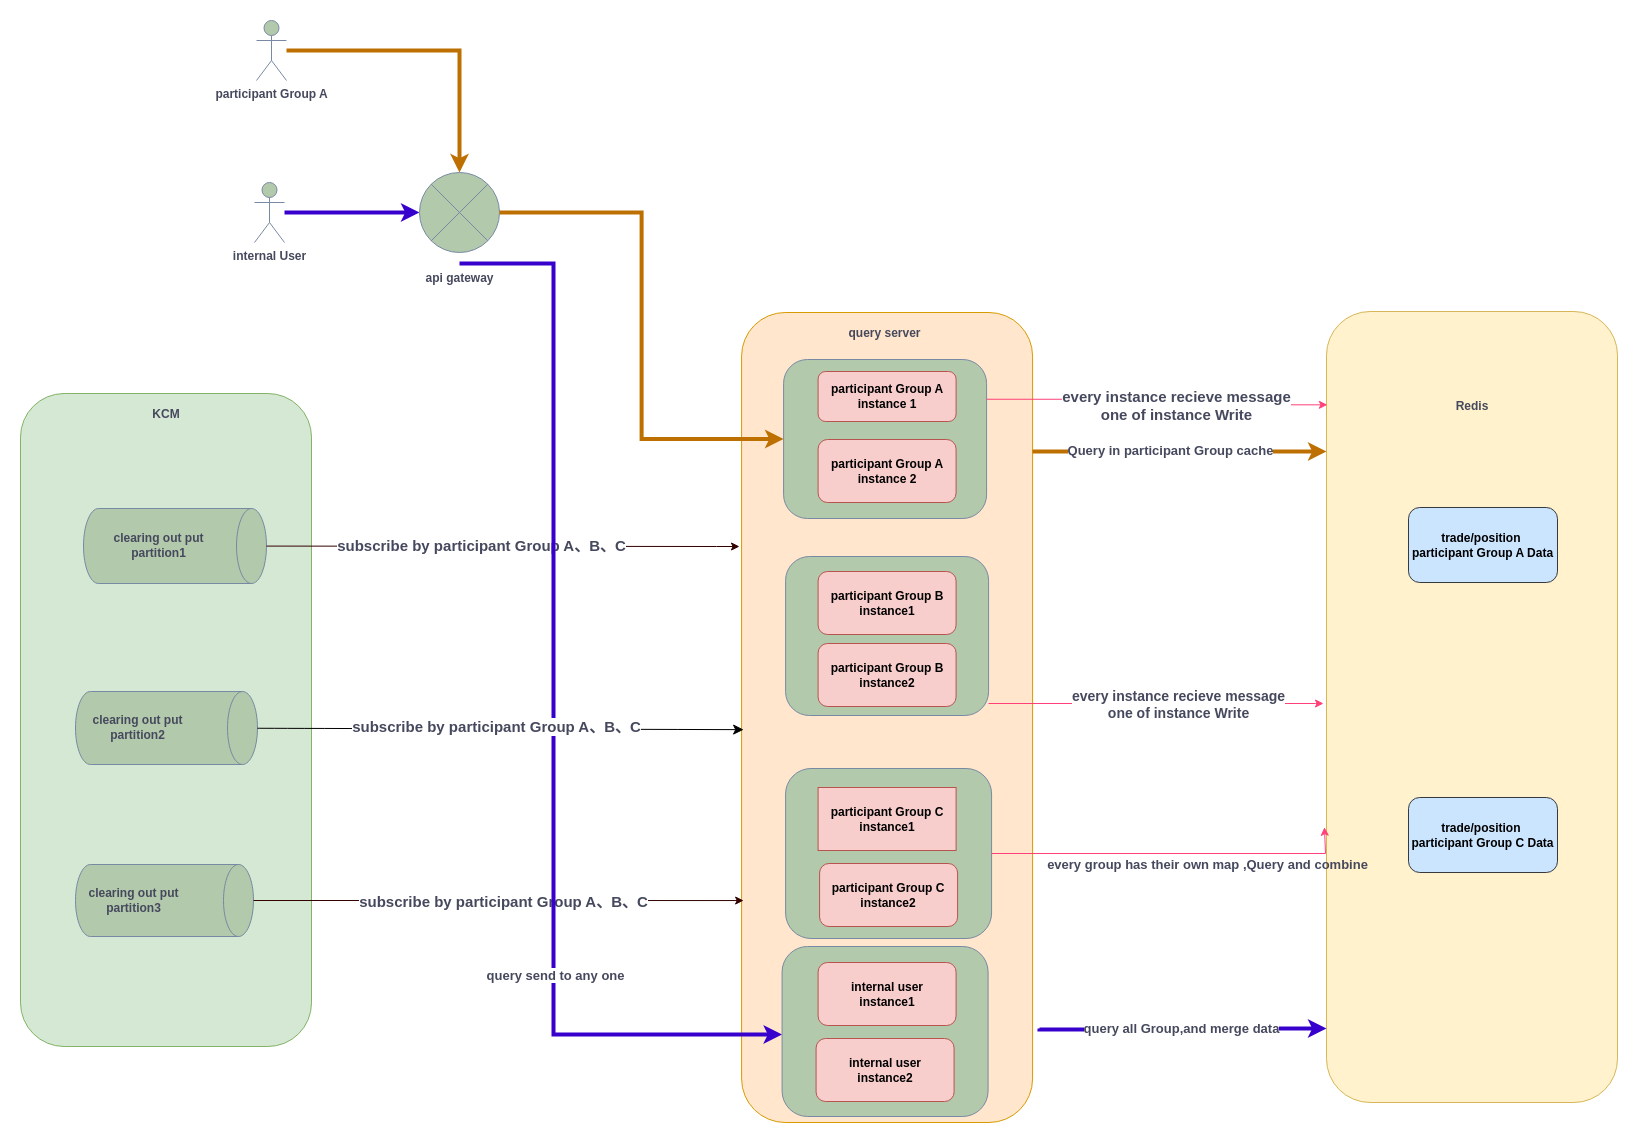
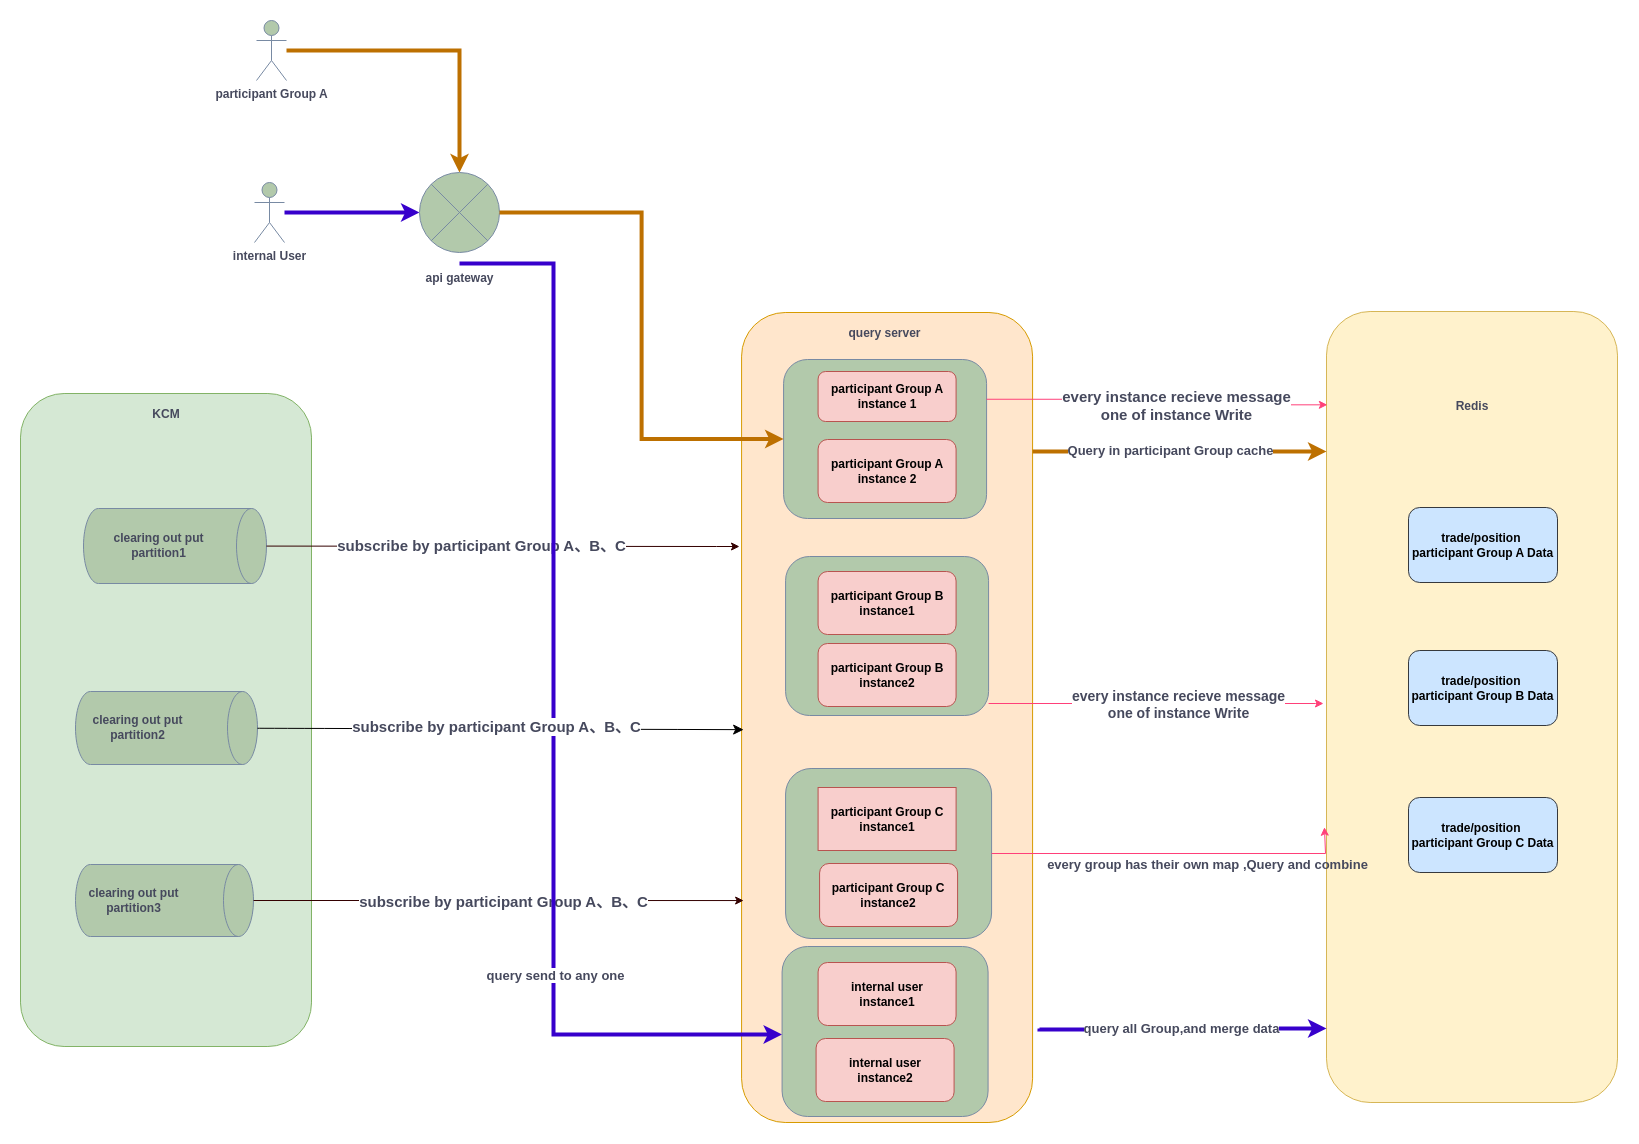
none -> (1483, 688)
